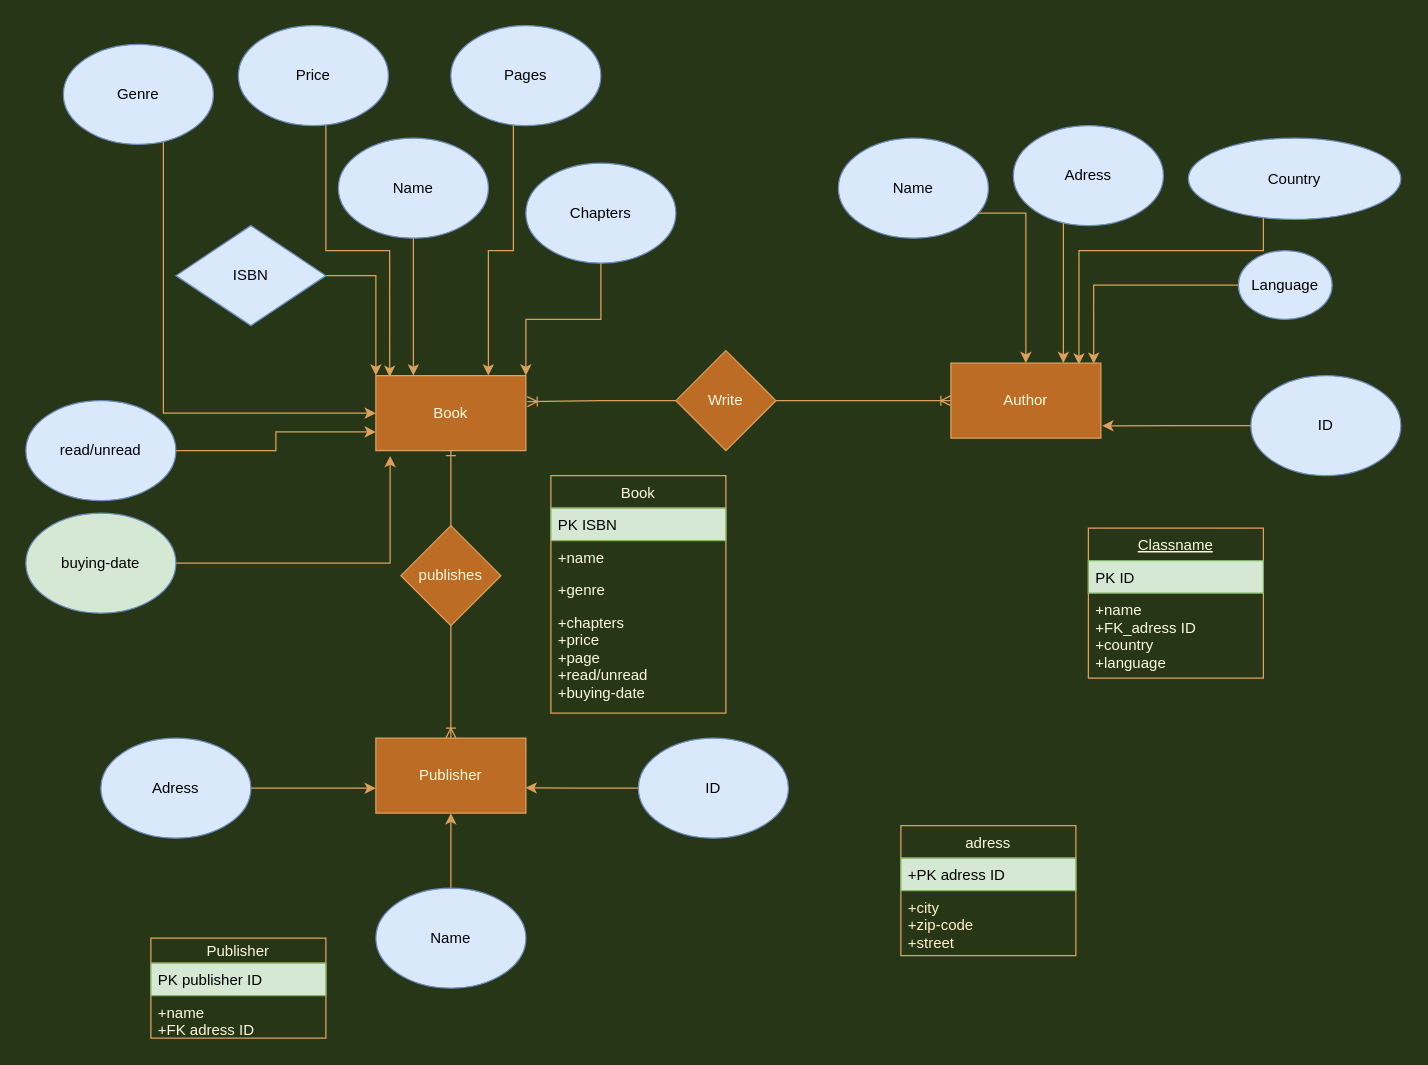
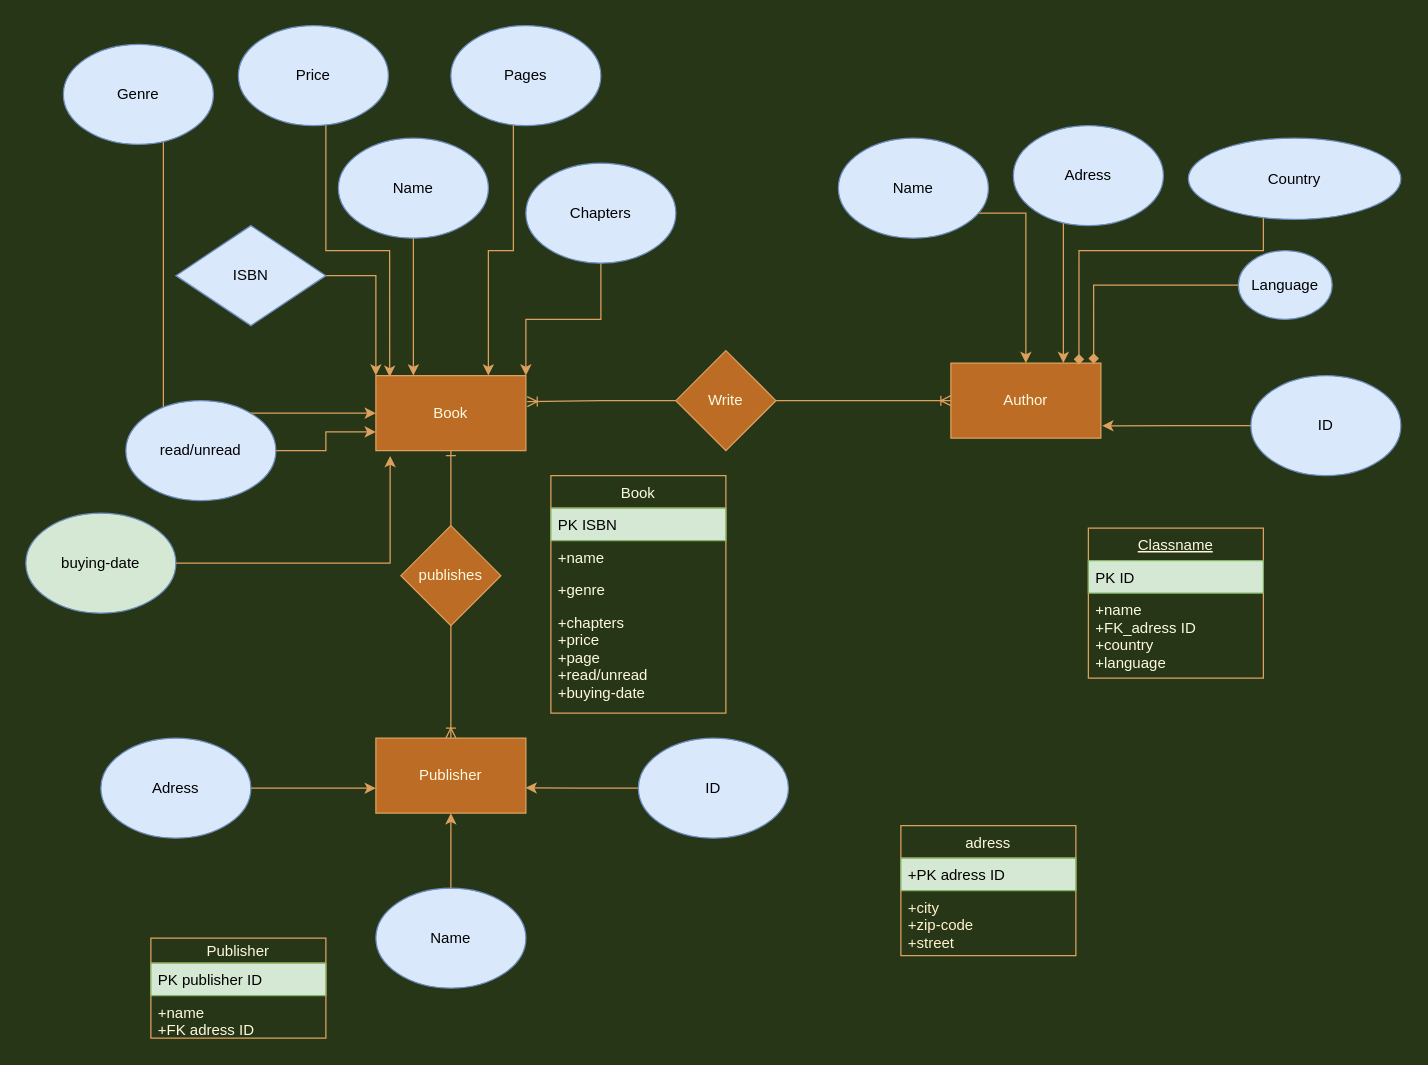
(1093, 354) -> (1093, 353)
(1079, 355) -> (1079, 354)
(101, 451) -> (201, 451)
